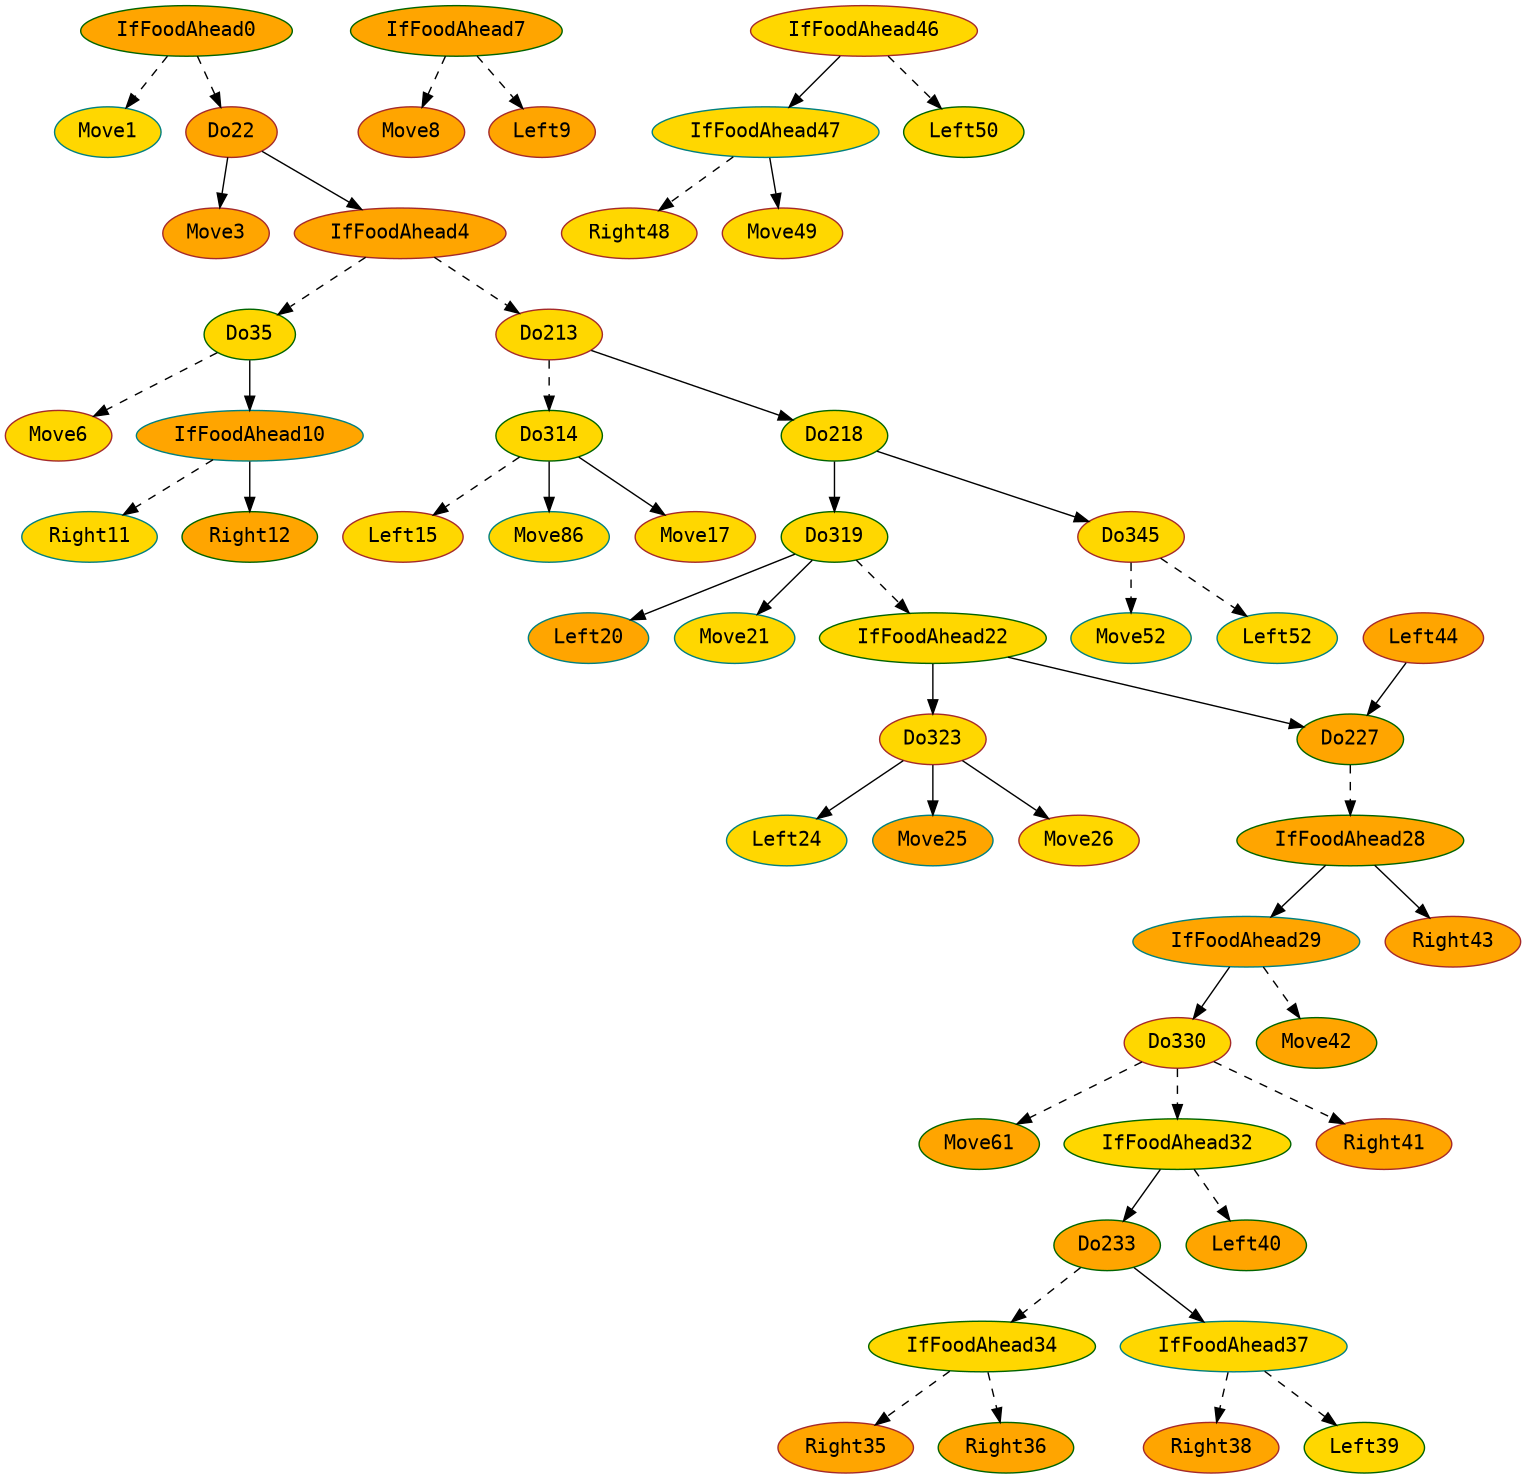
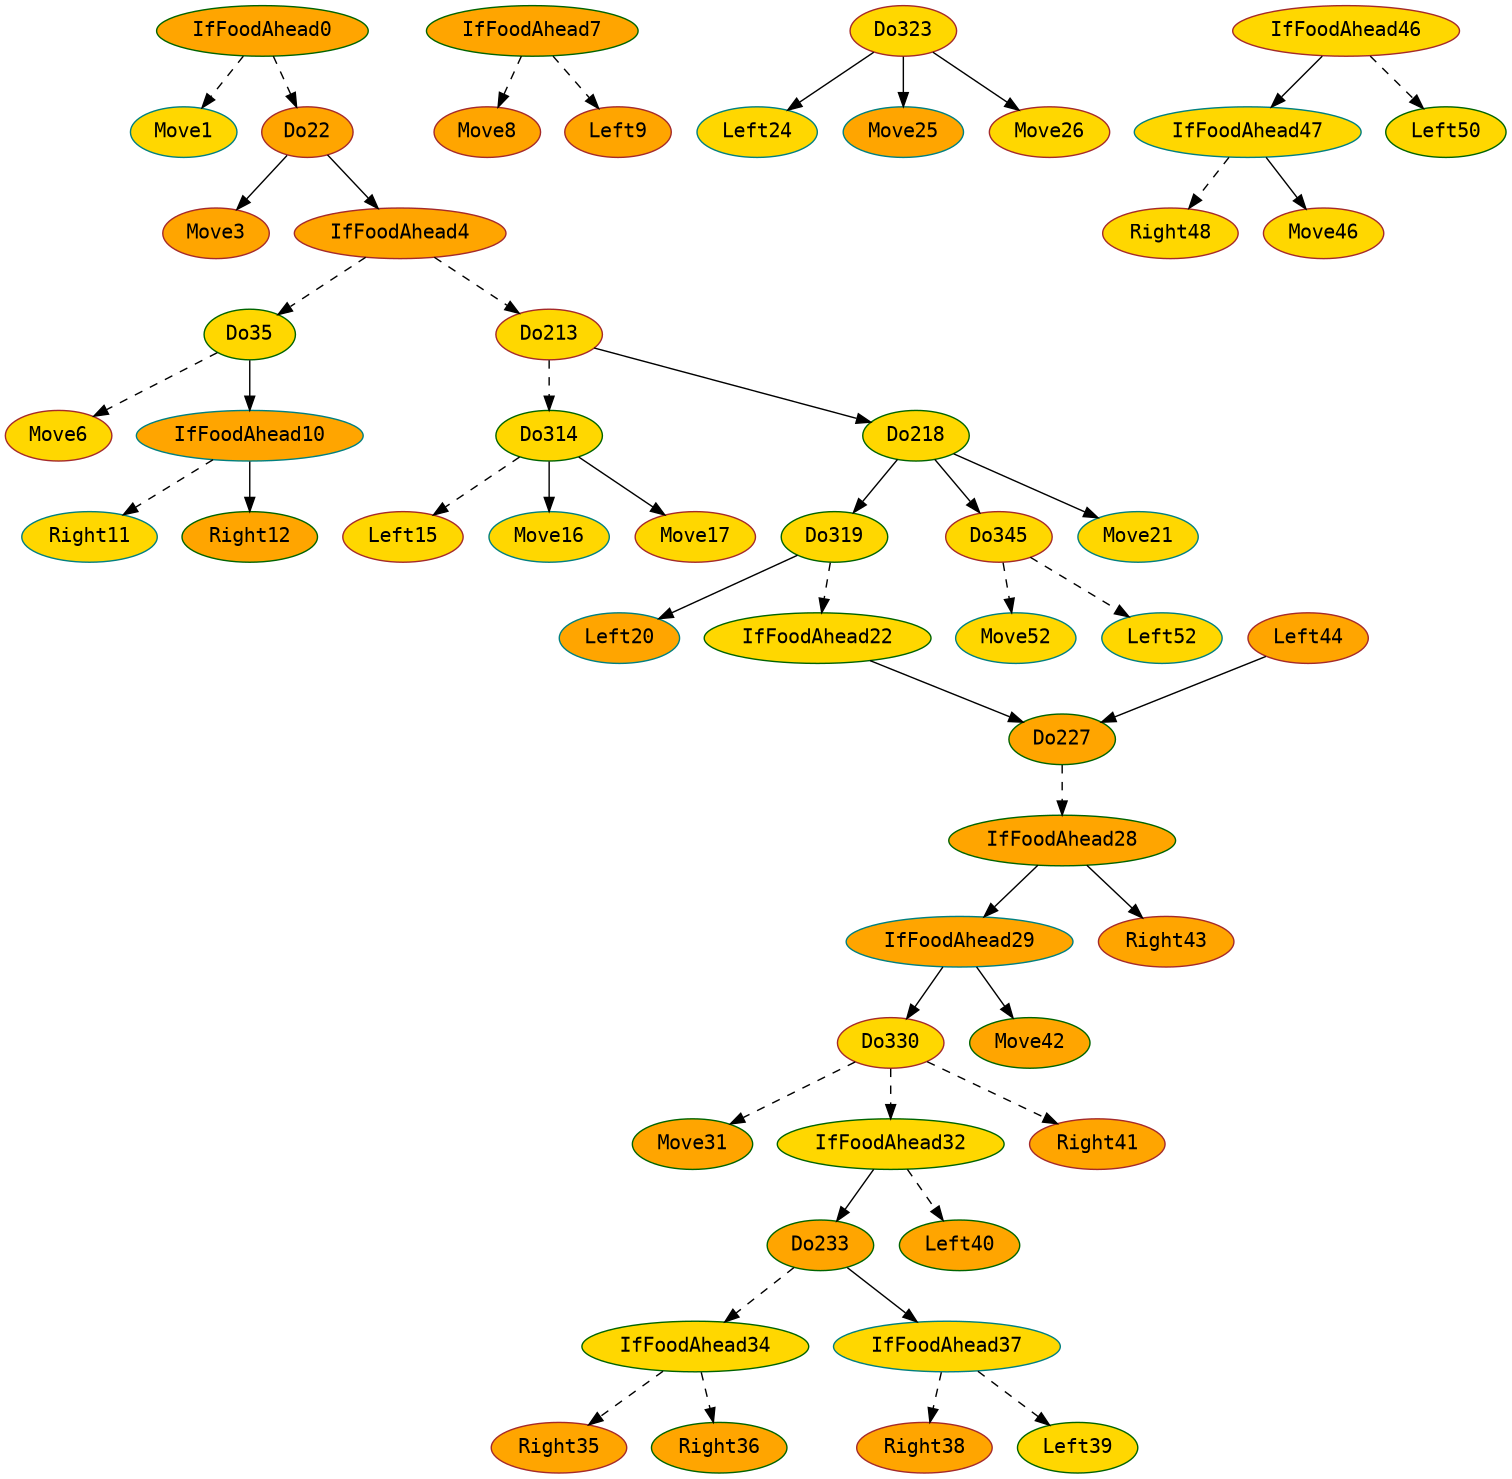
(782, 233) -> (1324, 233)
(549, 537) -> (549, 537)
(790, 582) -> (1019, 483)
(933, 682) -> none
(1277, 987) -> (991, 987)
(979, 1144) -> (693, 1144)
